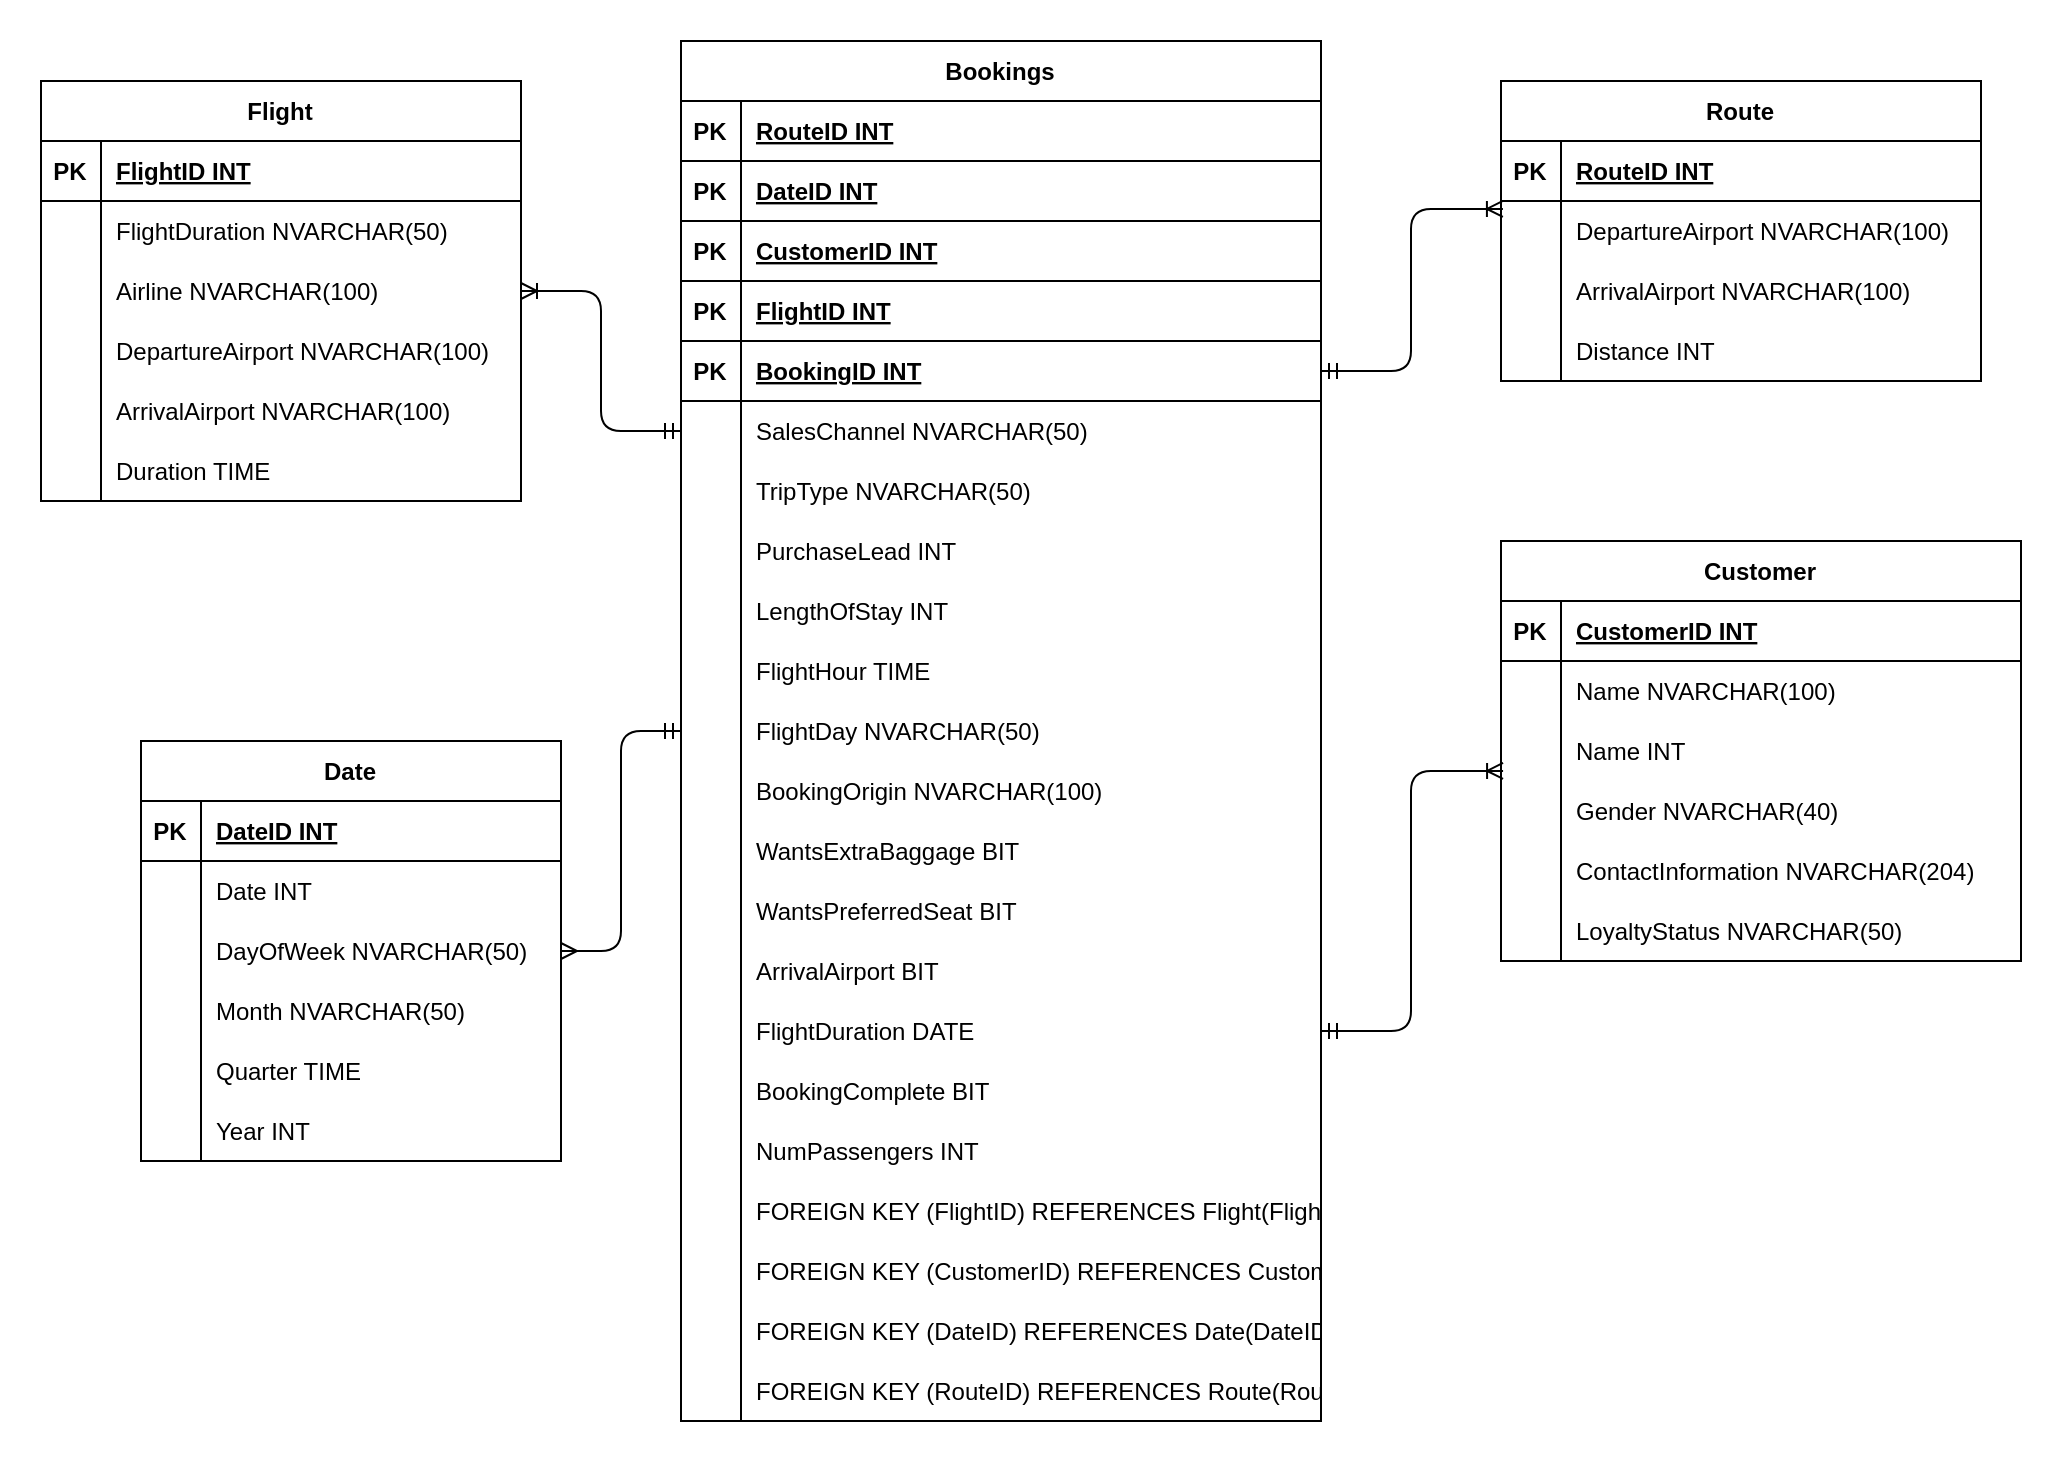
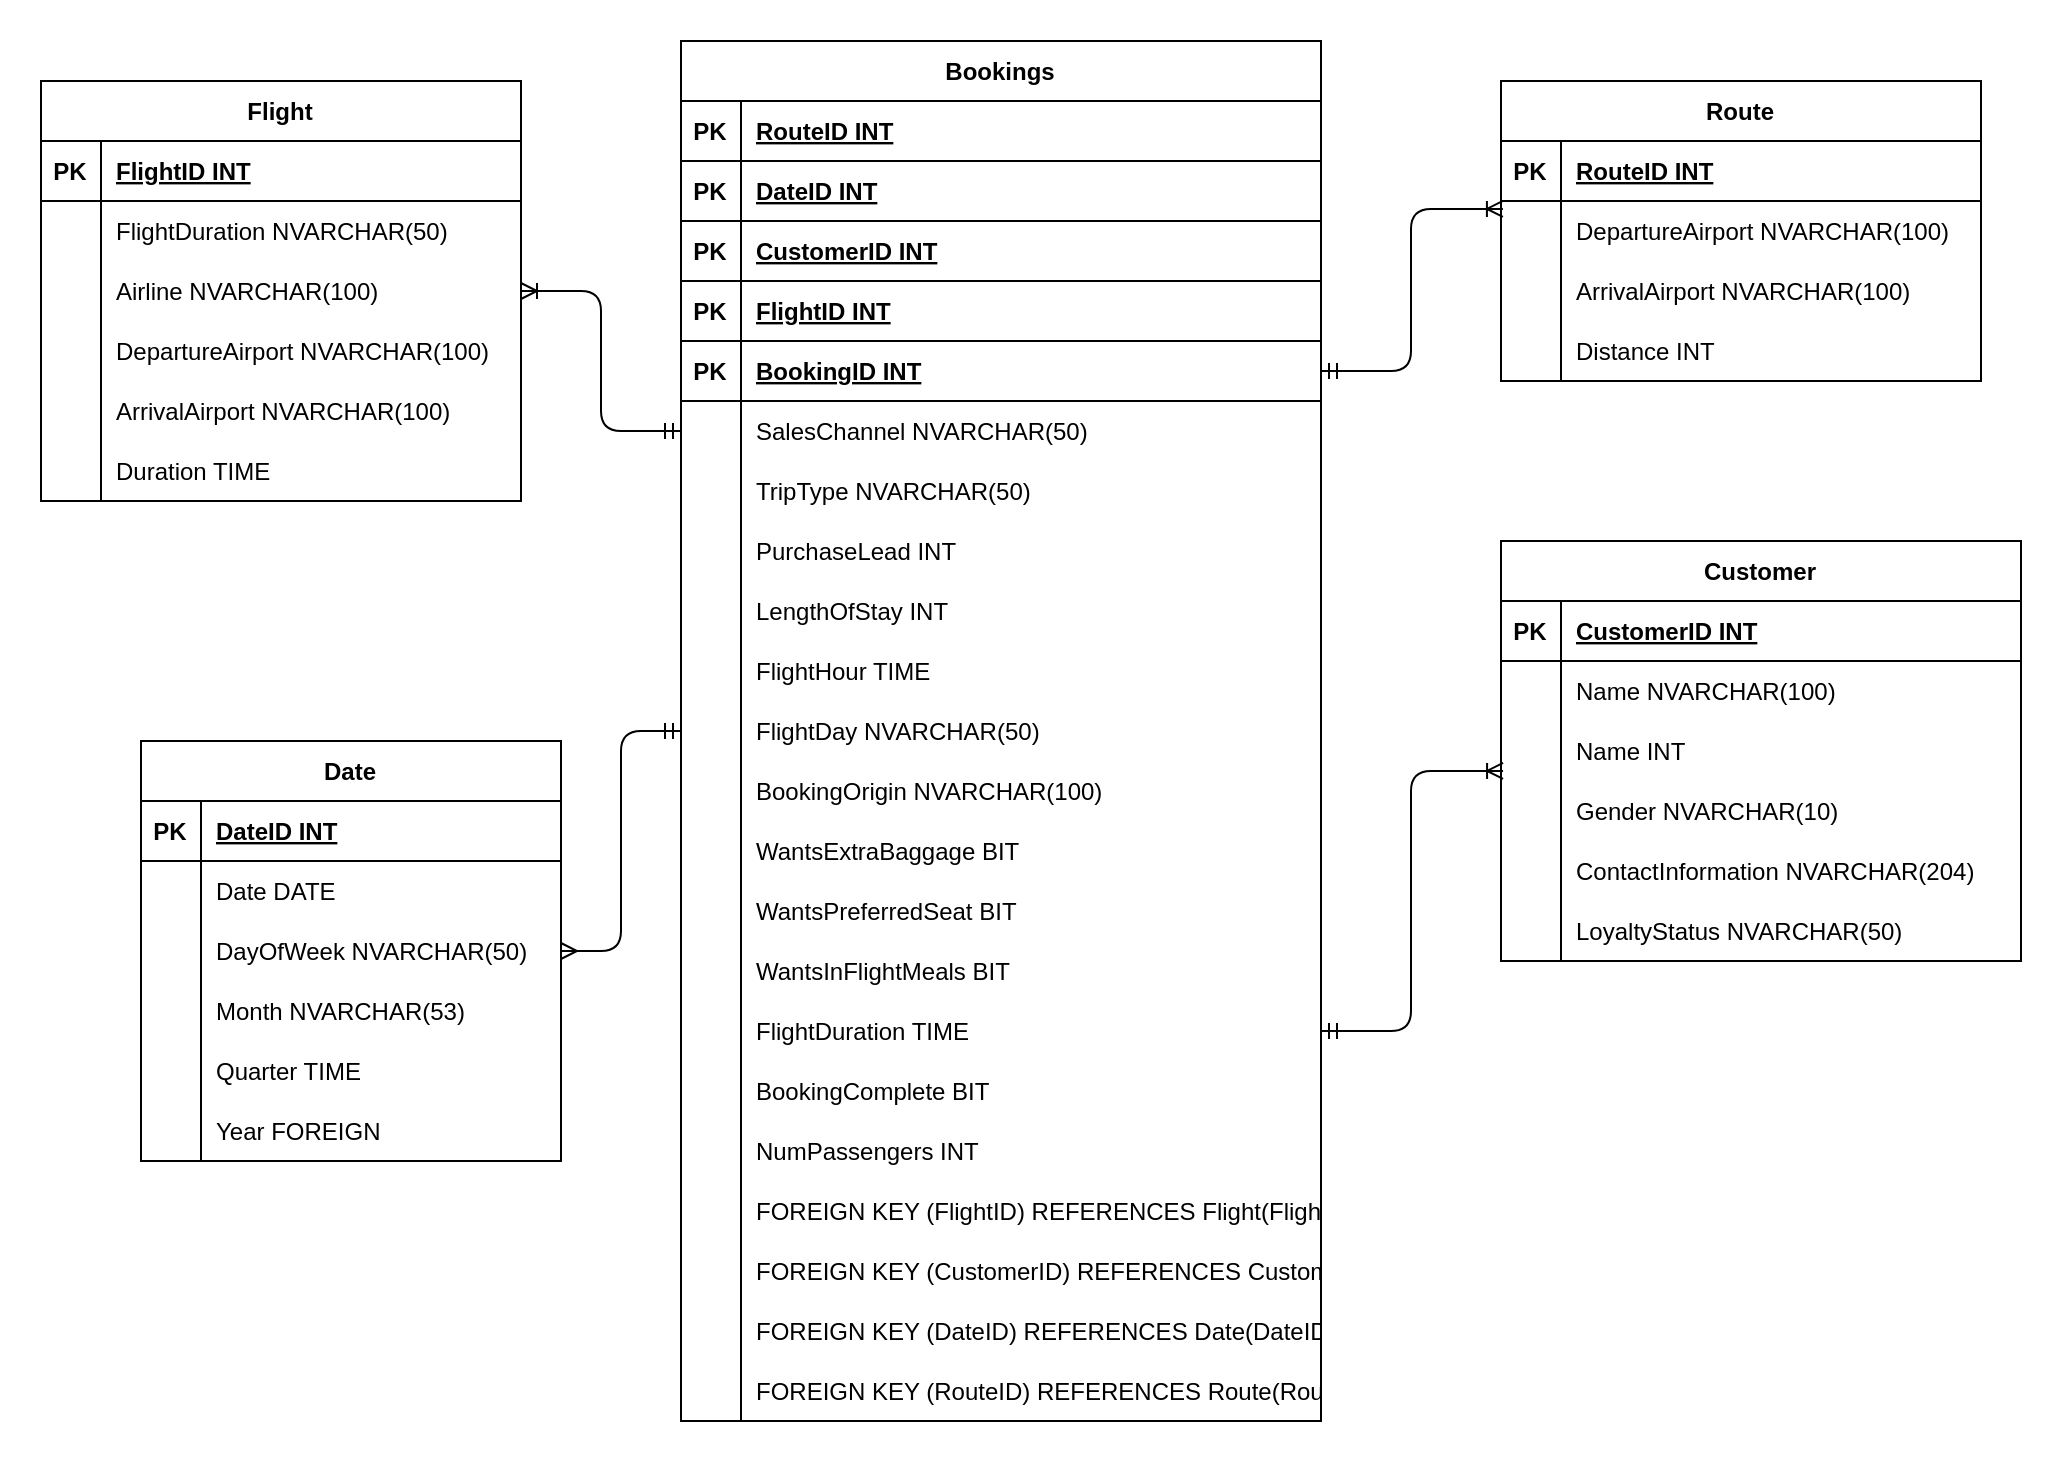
(1701, 812) -> (1701, 812)
(267, 892) -> (273, 892)
(864, 972) -> (891, 972)
(334, 1012) -> (334, 1012)
(871, 1032) -> (871, 1032)
(267, 1132) -> (294, 1132)
